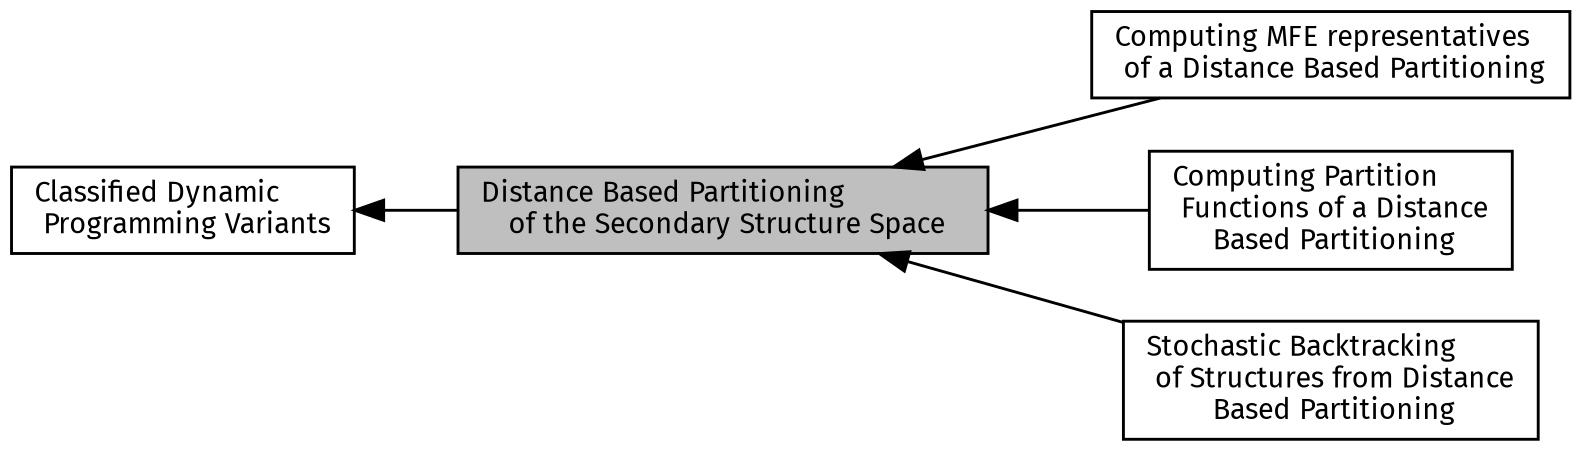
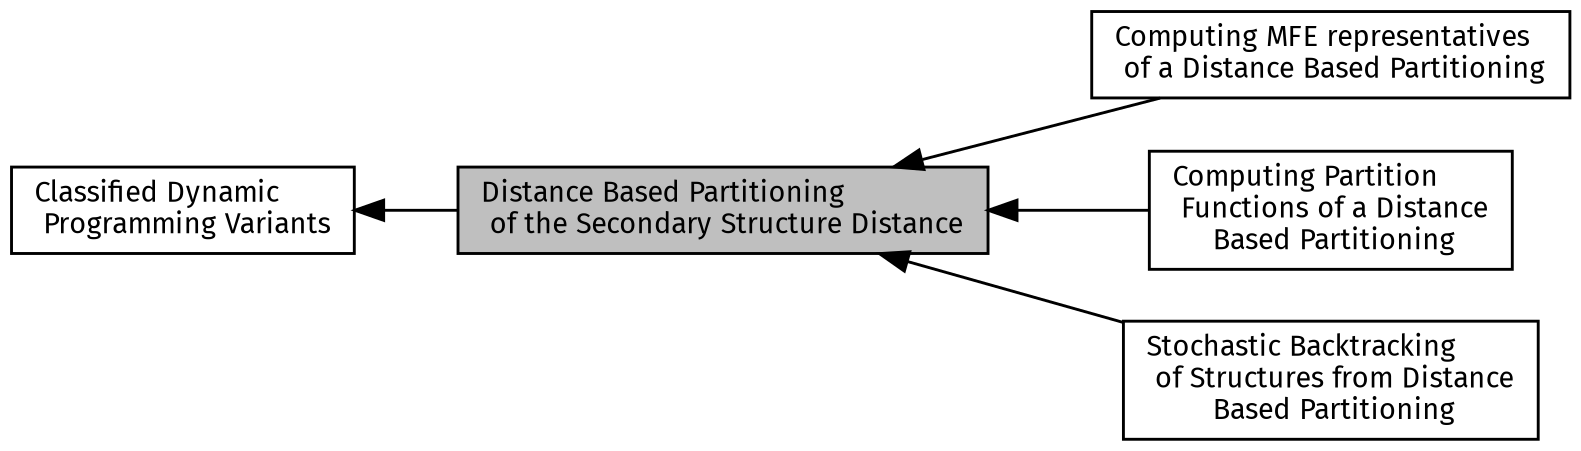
(723, 210) -> (723, 210)
